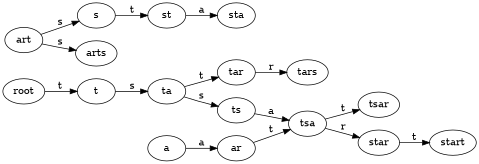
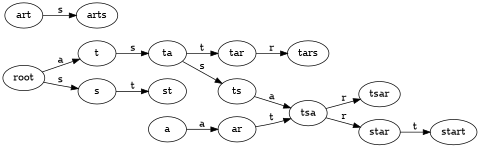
(236, 15) -> none
(57, 29) -> (57, 85)
(60, 86) -> (61, 60)
(343, 109) -> (344, 98)
